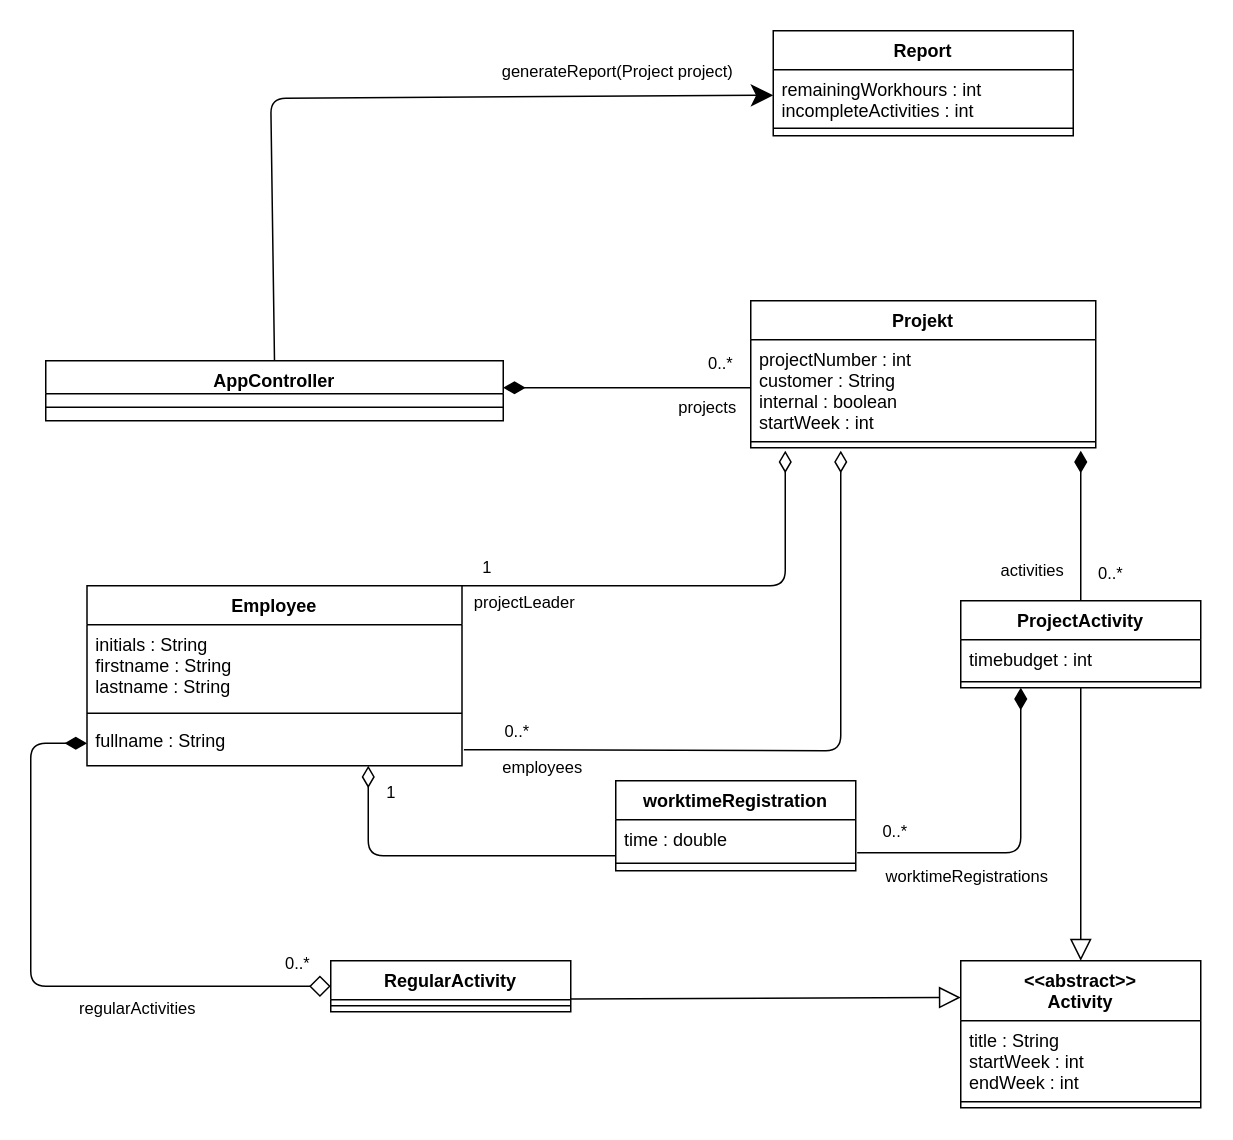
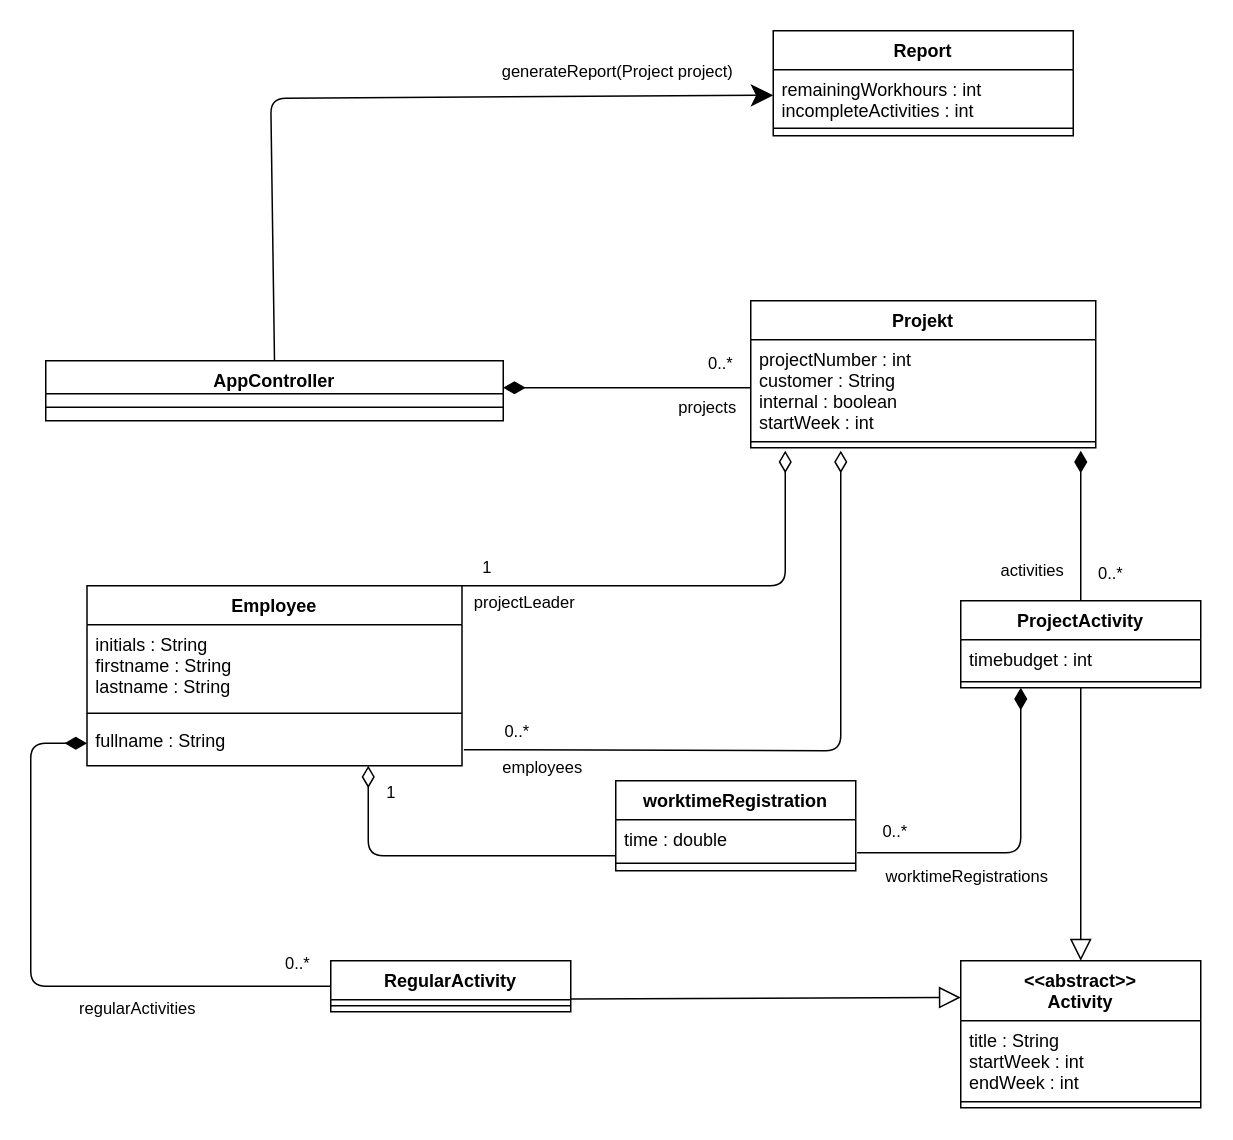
(309, 986) -> (319, 986)
